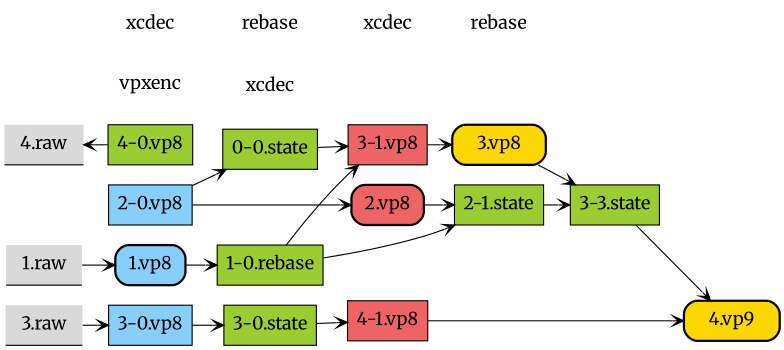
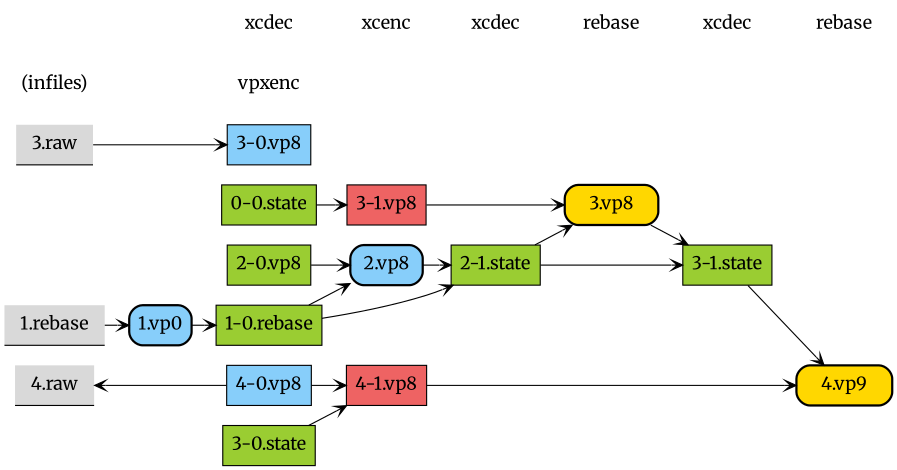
none -> (387, 25)
none -> (55, 85)
(150, 145) -> (269, 385)
(204, 180) -> none
(150, 205) -> (269, 265)
(388, 205) -> (387, 265)
(615, 205) -> (727, 265)
(312, 213) -> (324, 297)
none -> (549, 238)
(44, 265) -> (55, 325)
(150, 265) -> (160, 325)
(202, 325) -> none
none -> (323, 385)
